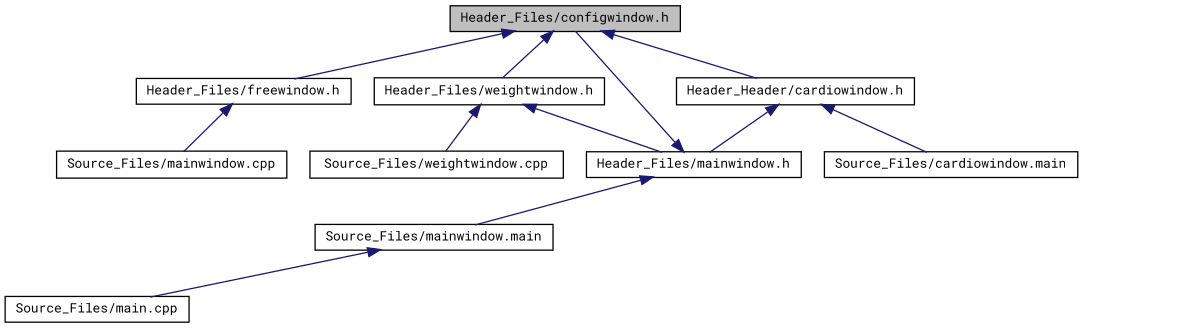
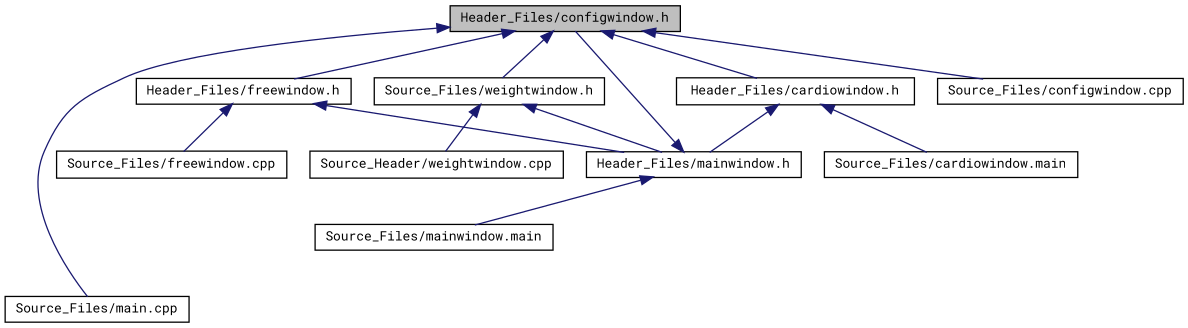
(489, 91) -> (489, 91)
(795, 91) -> (795, 91)
none -> (1060, 91)
none -> (475, 129)
(172, 165) -> (172, 165)
(437, 165) -> (437, 165)
(259, 275) -> (146, 70)
